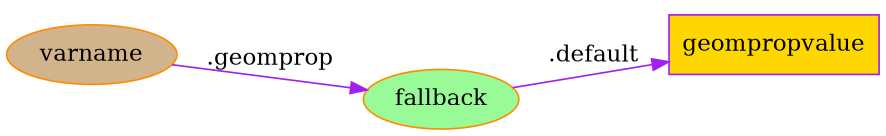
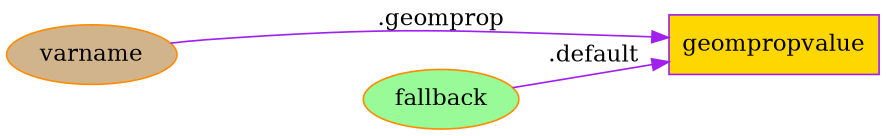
(261, 76) -> (411, 31)
